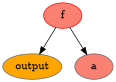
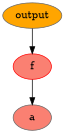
(50, 38) -> (32, 38)
